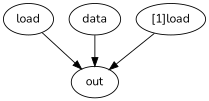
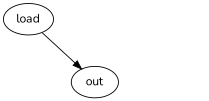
(95, 19) -> none
(171, 19) -> none
